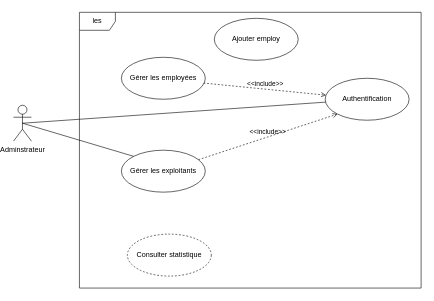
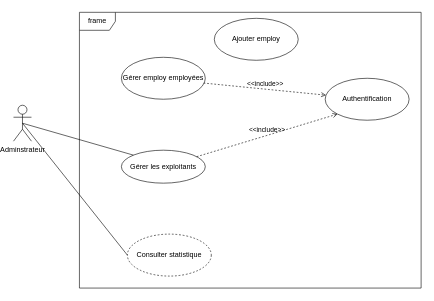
(98, 21) -> (98, 21)
(164, 78) -> (164, 78)
(177, 113) -> (76, 191)
(164, 171) -> (164, 167)
